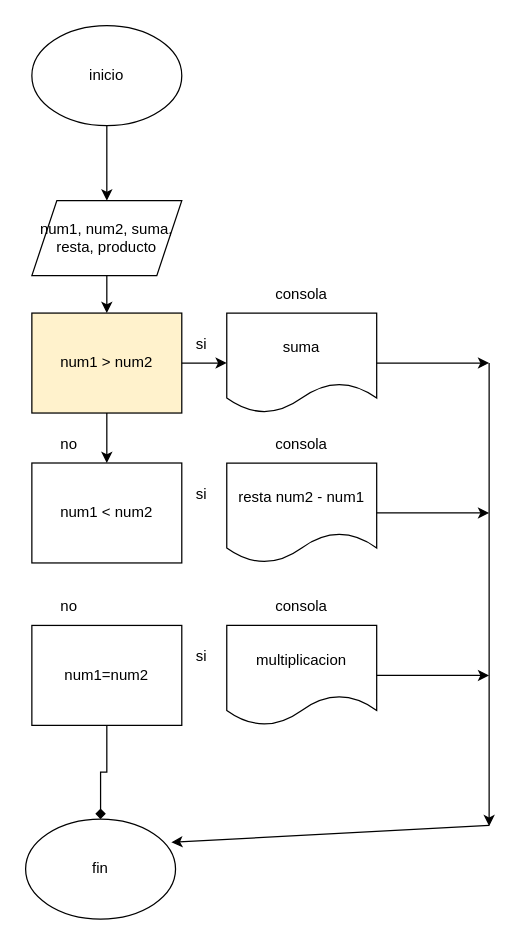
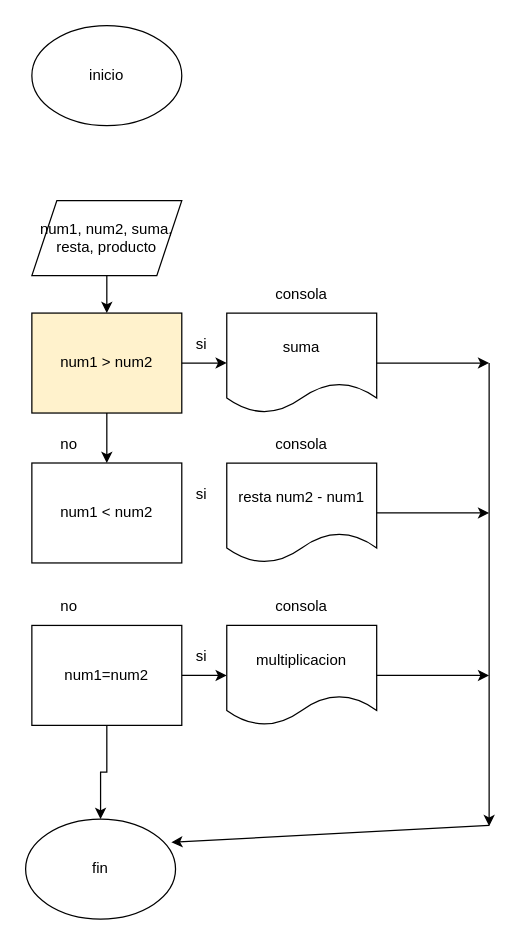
(107, 159) -> none
none -> (205, 676)
(101, 808) -> (101, 809)
